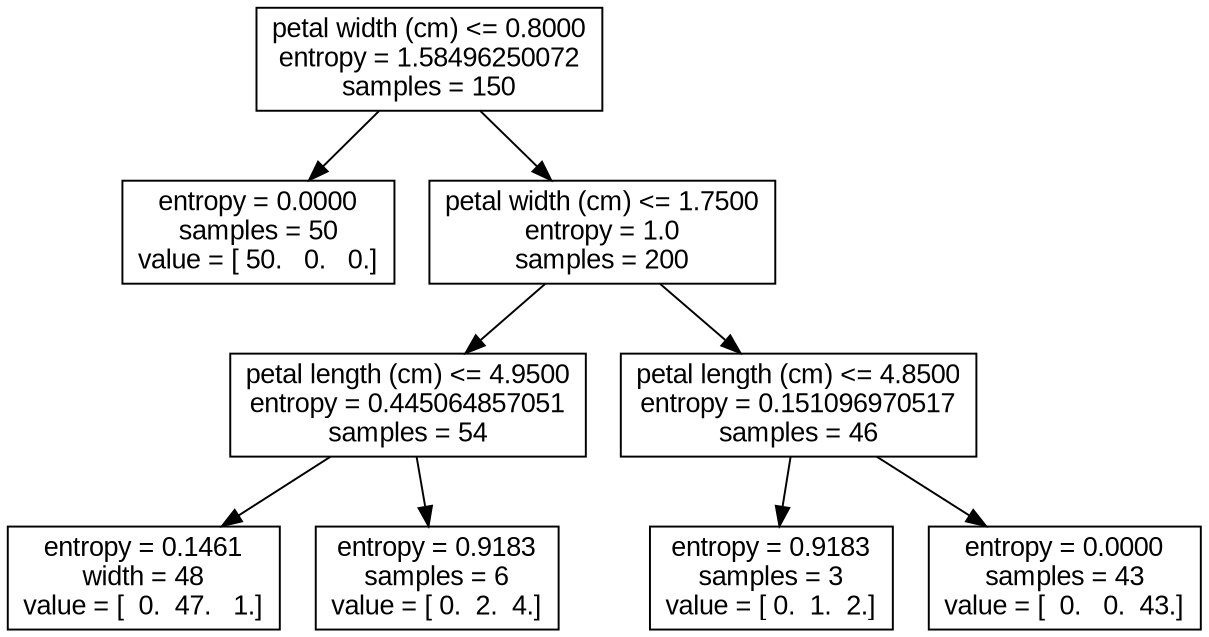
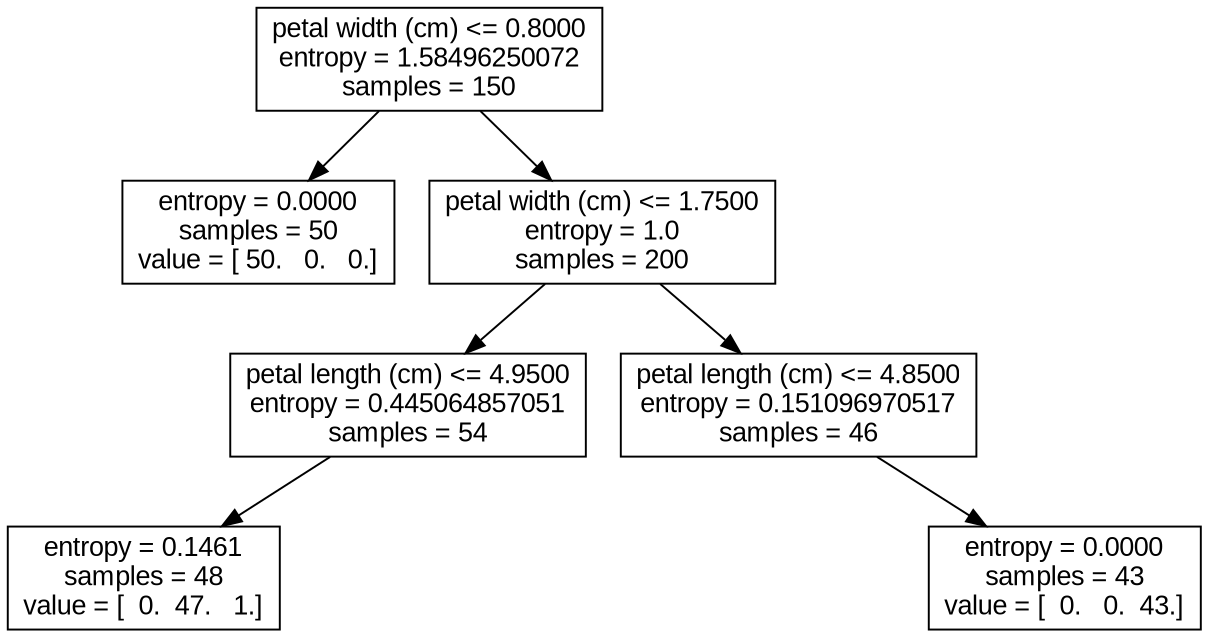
(144, 578) -> (144, 578)
(437, 578) -> none
(771, 578) -> none
